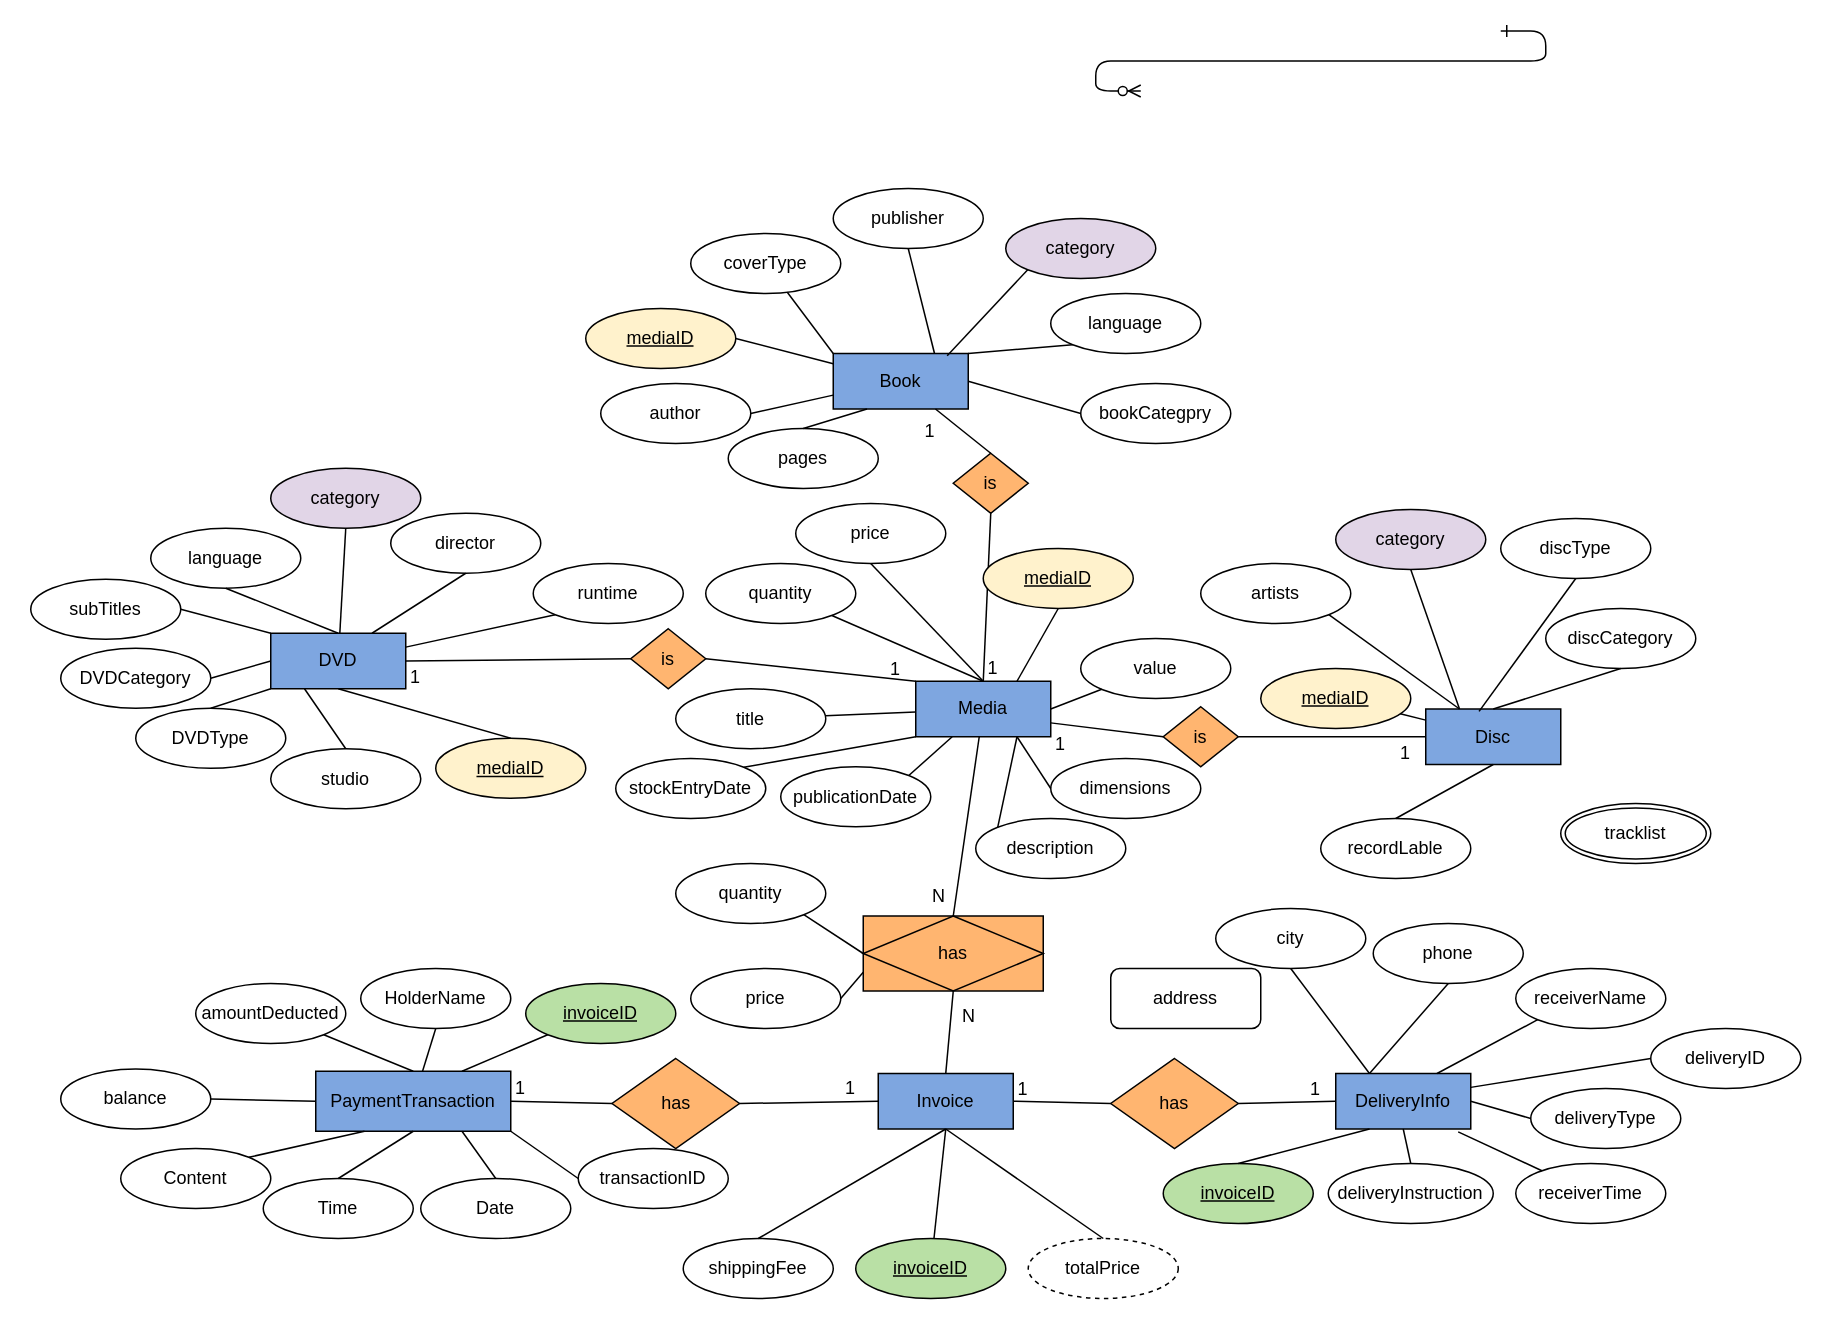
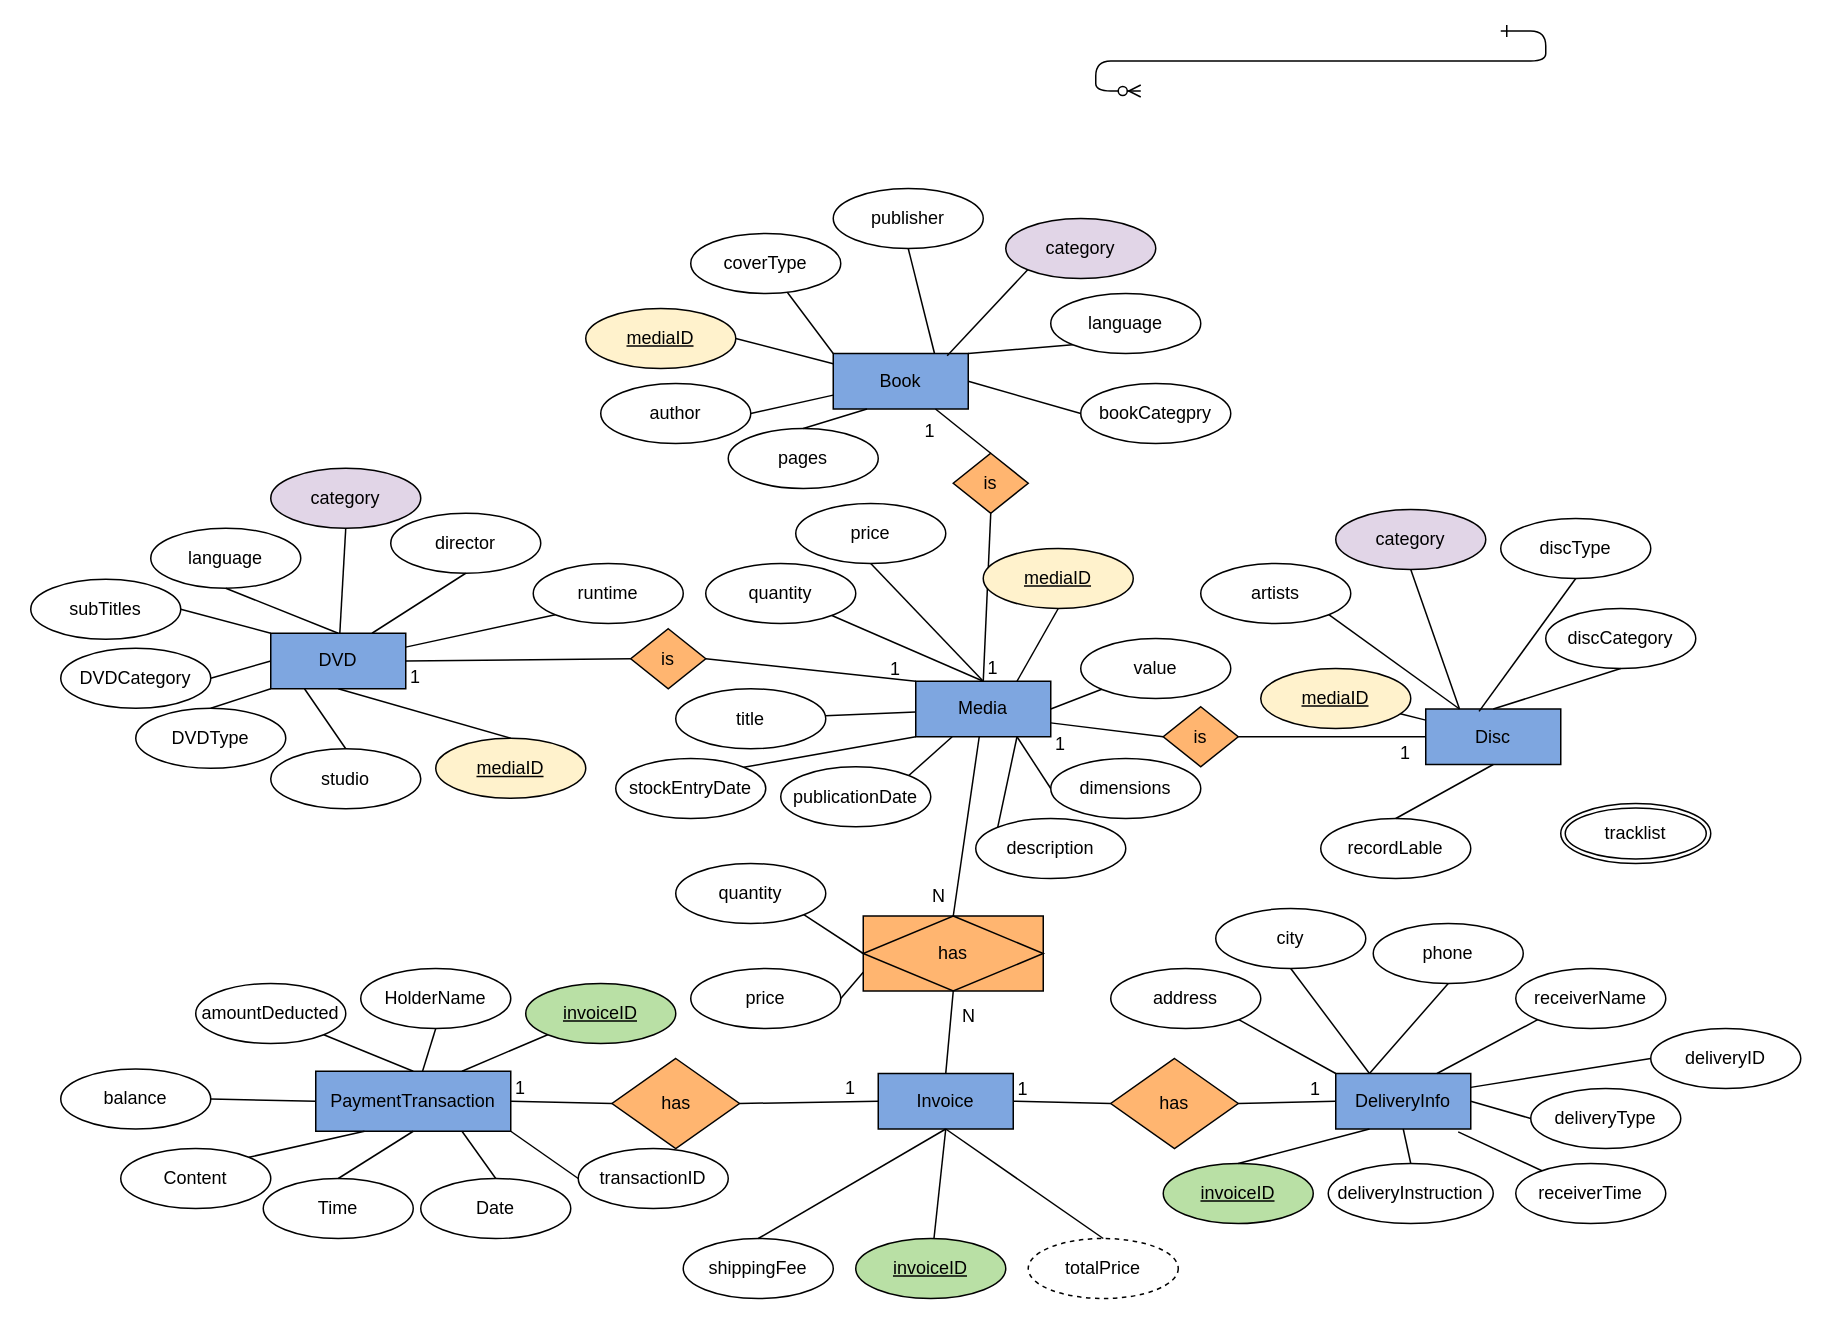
(1186, 998) -> (1186, 998)
none -> (1287, 1046)
